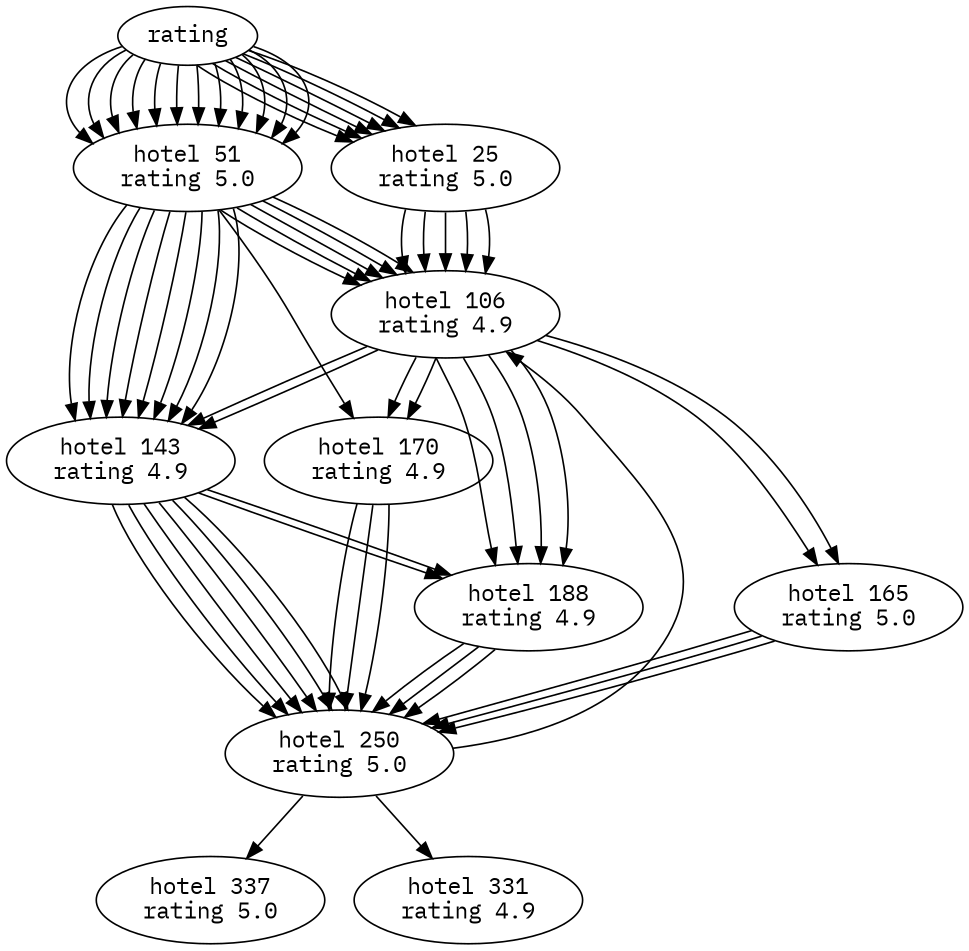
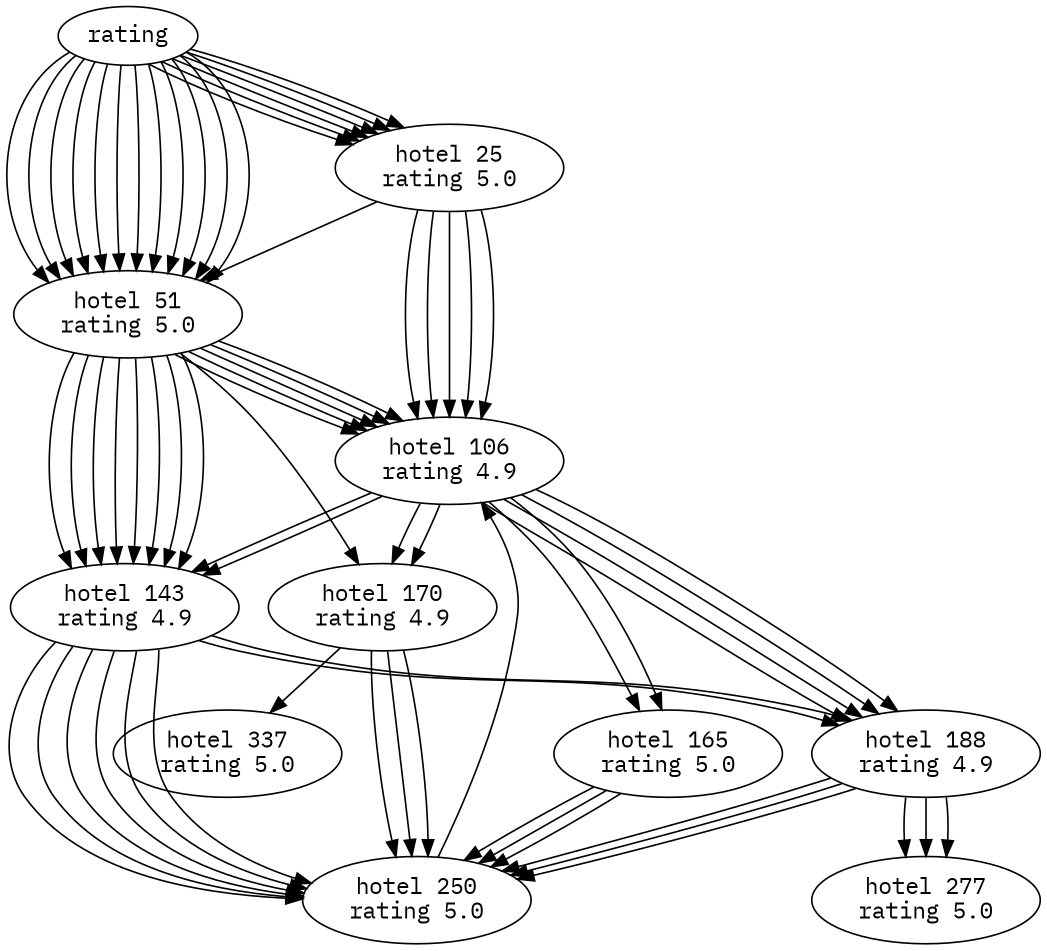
none -> (296, 238)
(280, 821) -> (311, 675)
(468, 900) -> none
none -> (926, 900)
